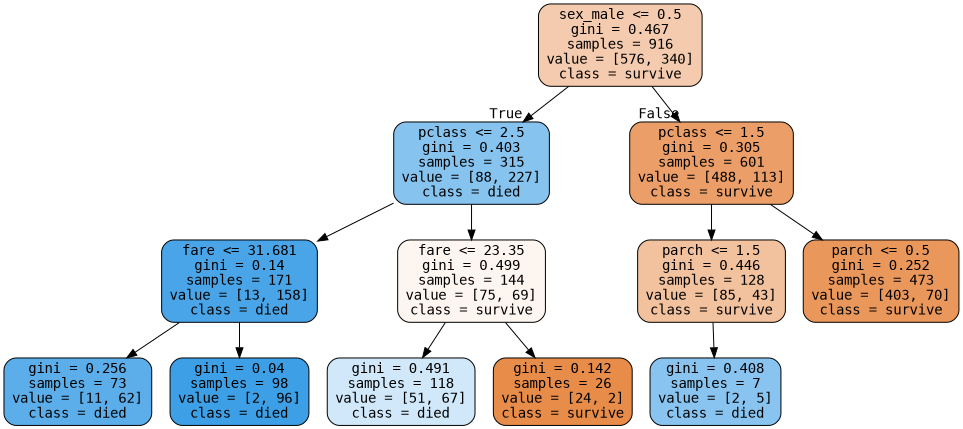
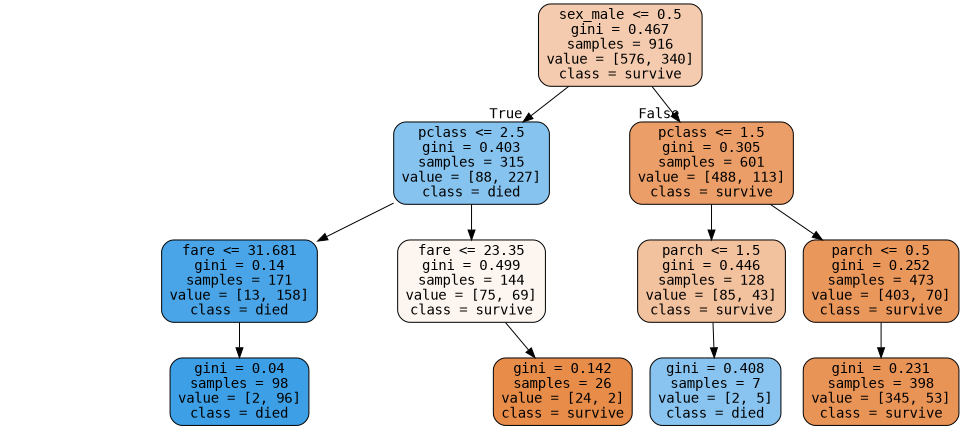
(78, 392) -> none
(401, 392) -> none
none -> (881, 392)
